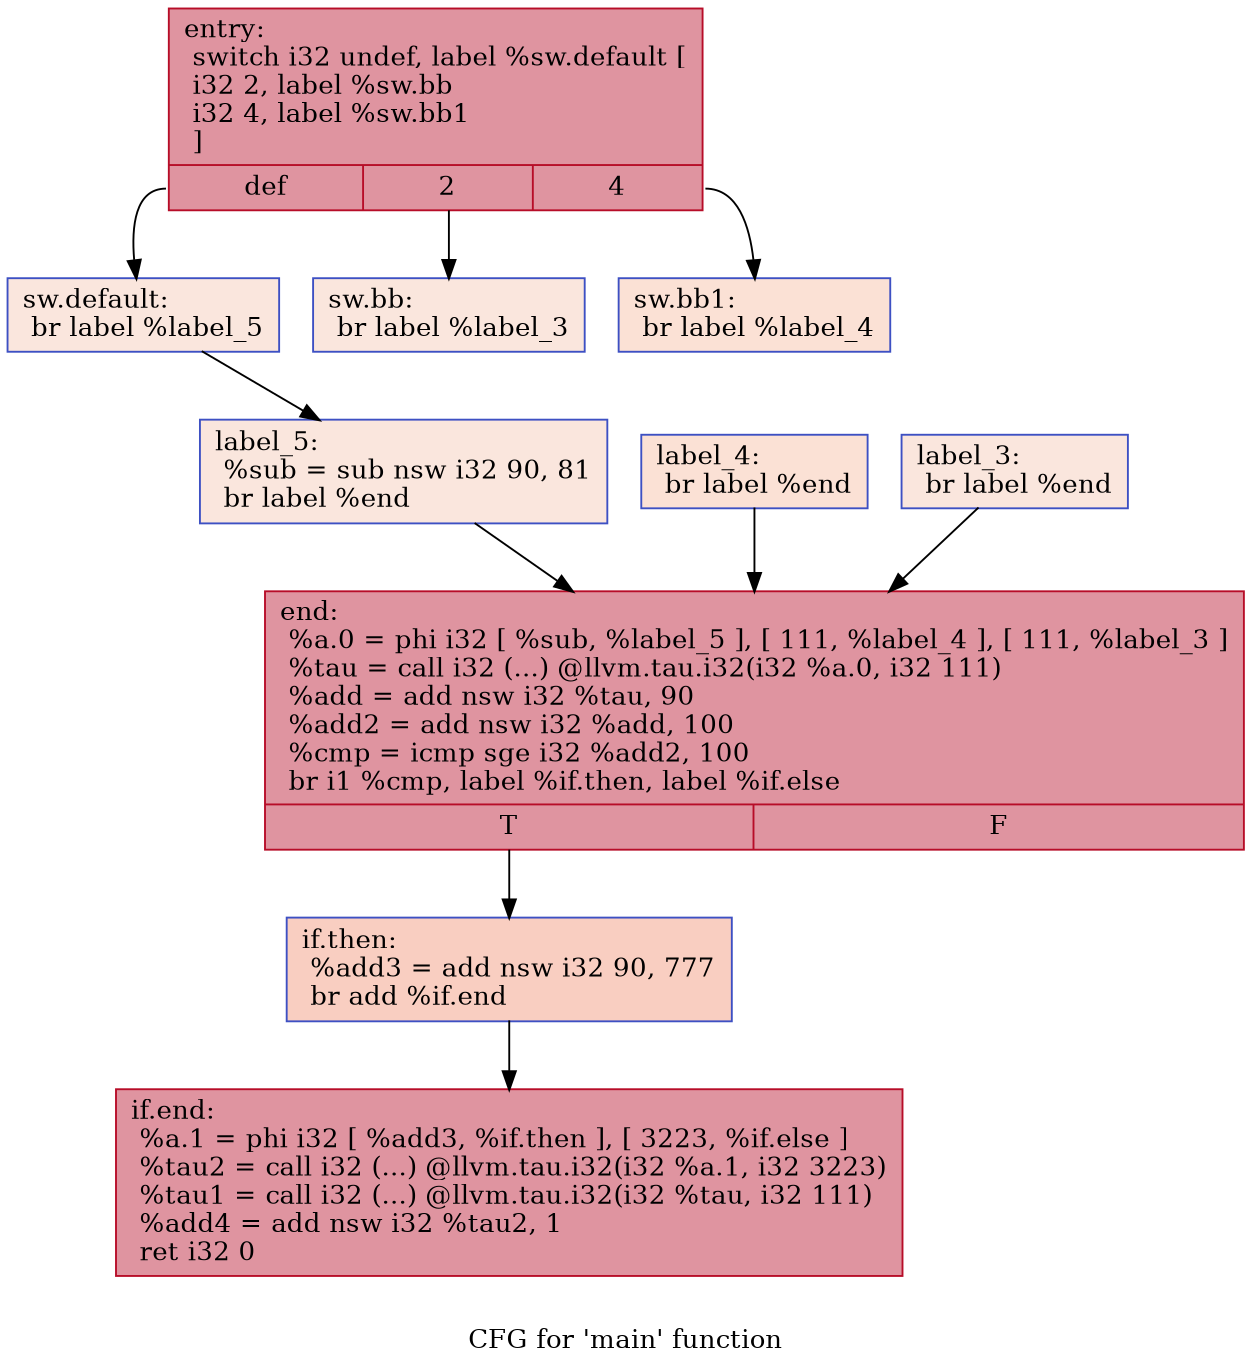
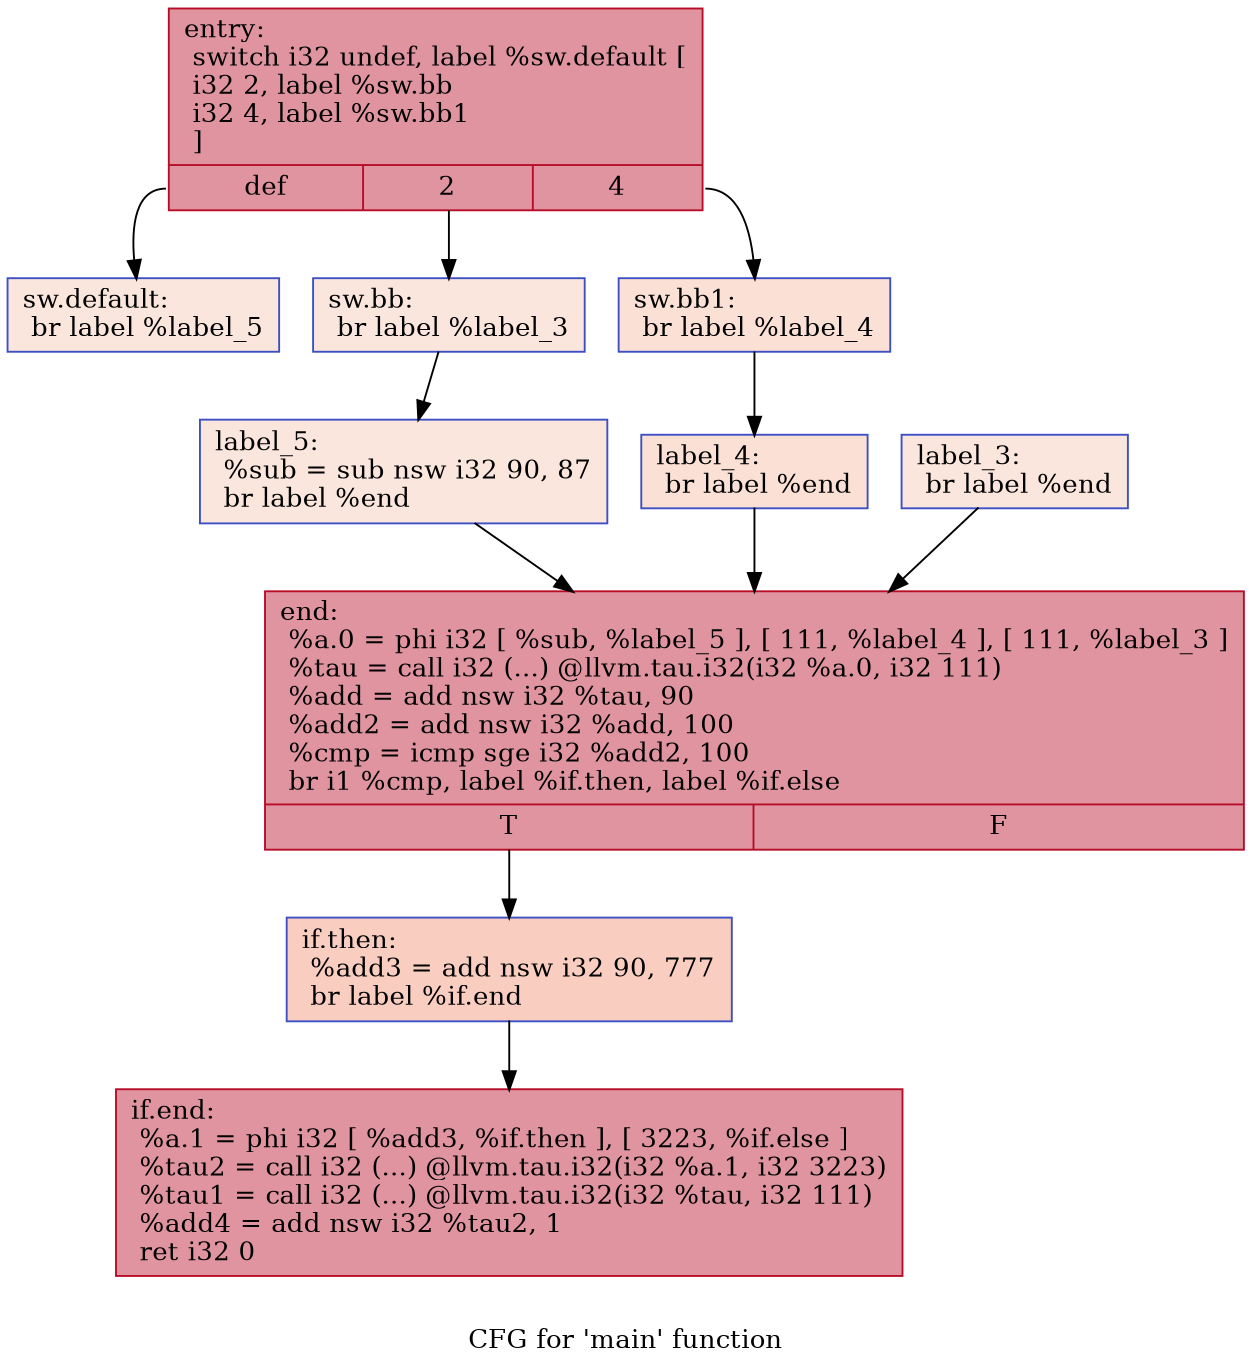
(252, 381) -> (431, 377)
none -> (754, 384)
(404, 471) -> (404, 471)
(405, 997) -> (413, 997)
